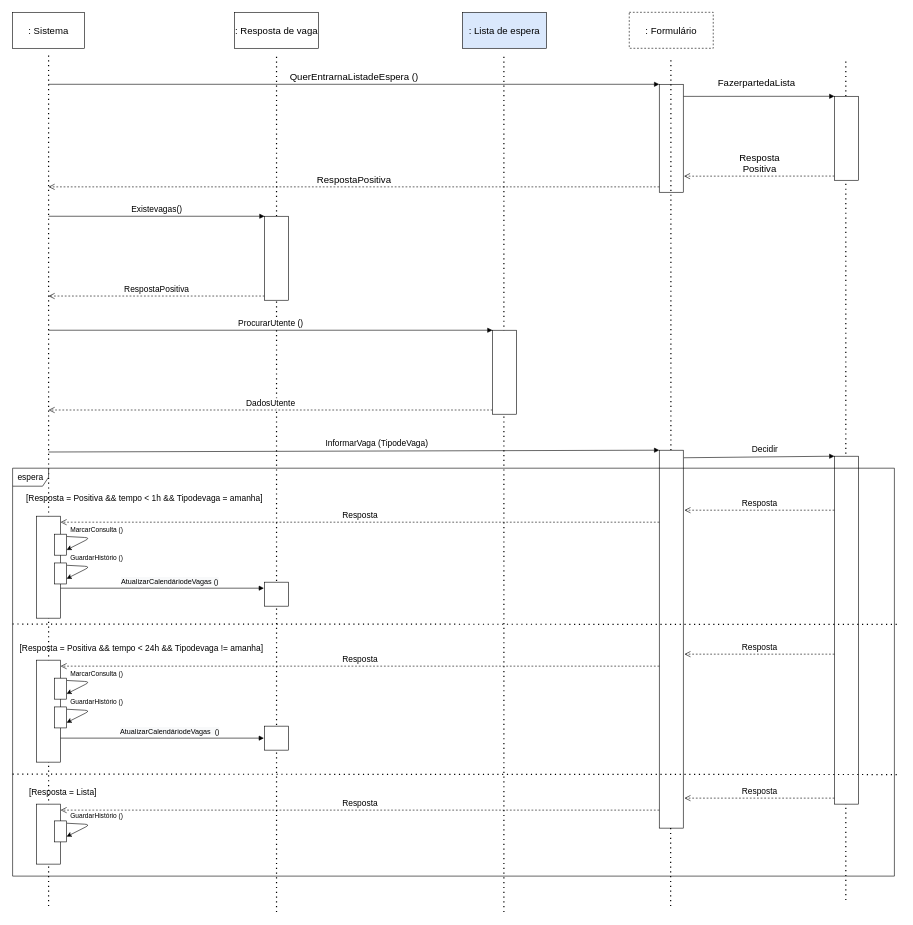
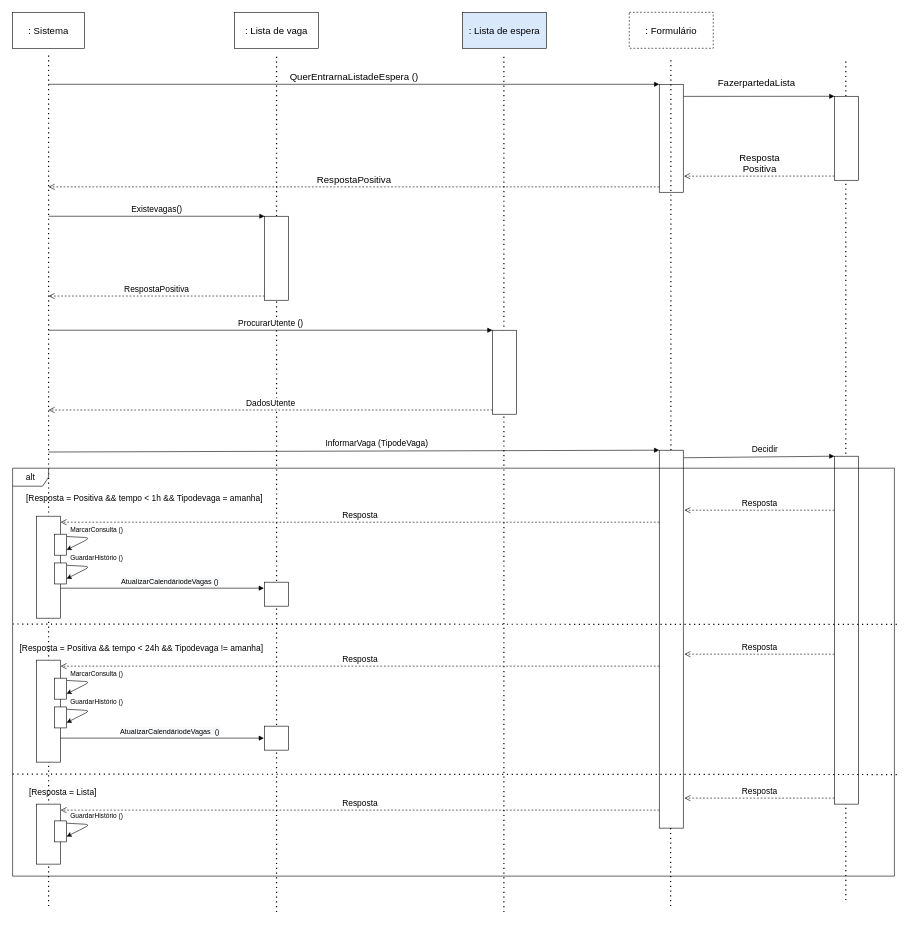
(276, 30) -> (276, 30)
(30, 477) -> (30, 477)
